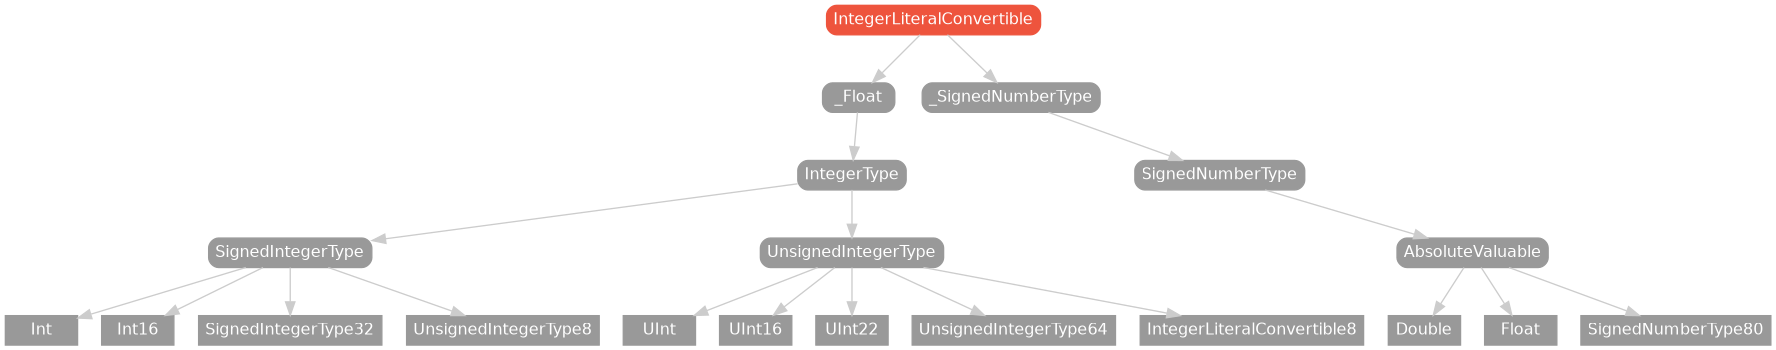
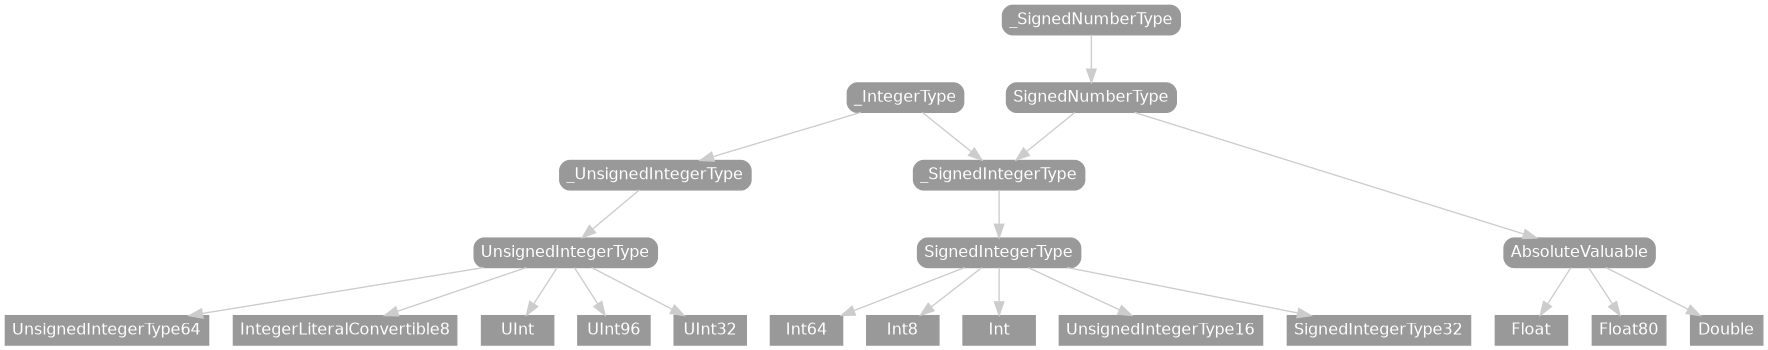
(934, 20) -> none
(859, 98) -> (905, 98)
none -> (655, 175)
(852, 175) -> none
none -> (999, 175)
(138, 330) -> (1161, 330)
(503, 330) -> (903, 330)
(756, 330) -> (614, 330)
none -> (807, 330)
(852, 330) -> (710, 330)
(1676, 330) -> (1629, 330)
